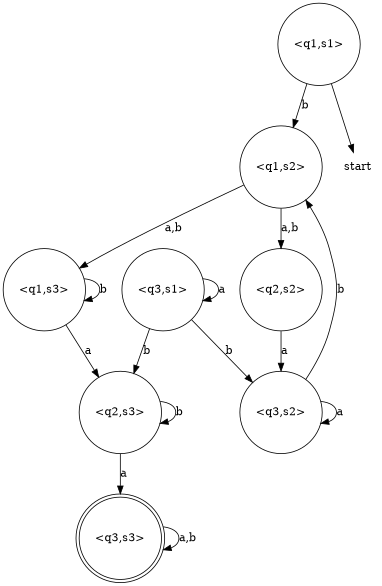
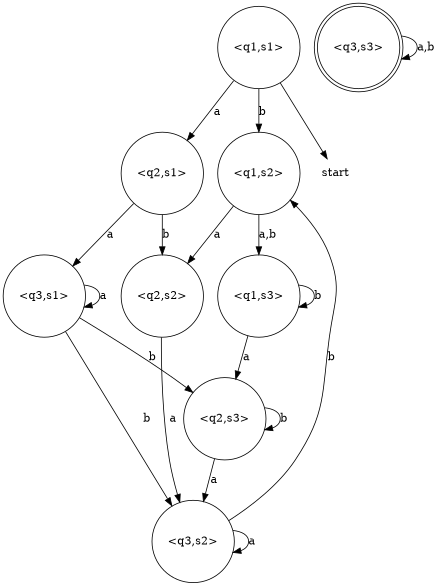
none -> (162, 173)
(290, 228) -> (217, 235)
(120, 470) -> (210, 476)
